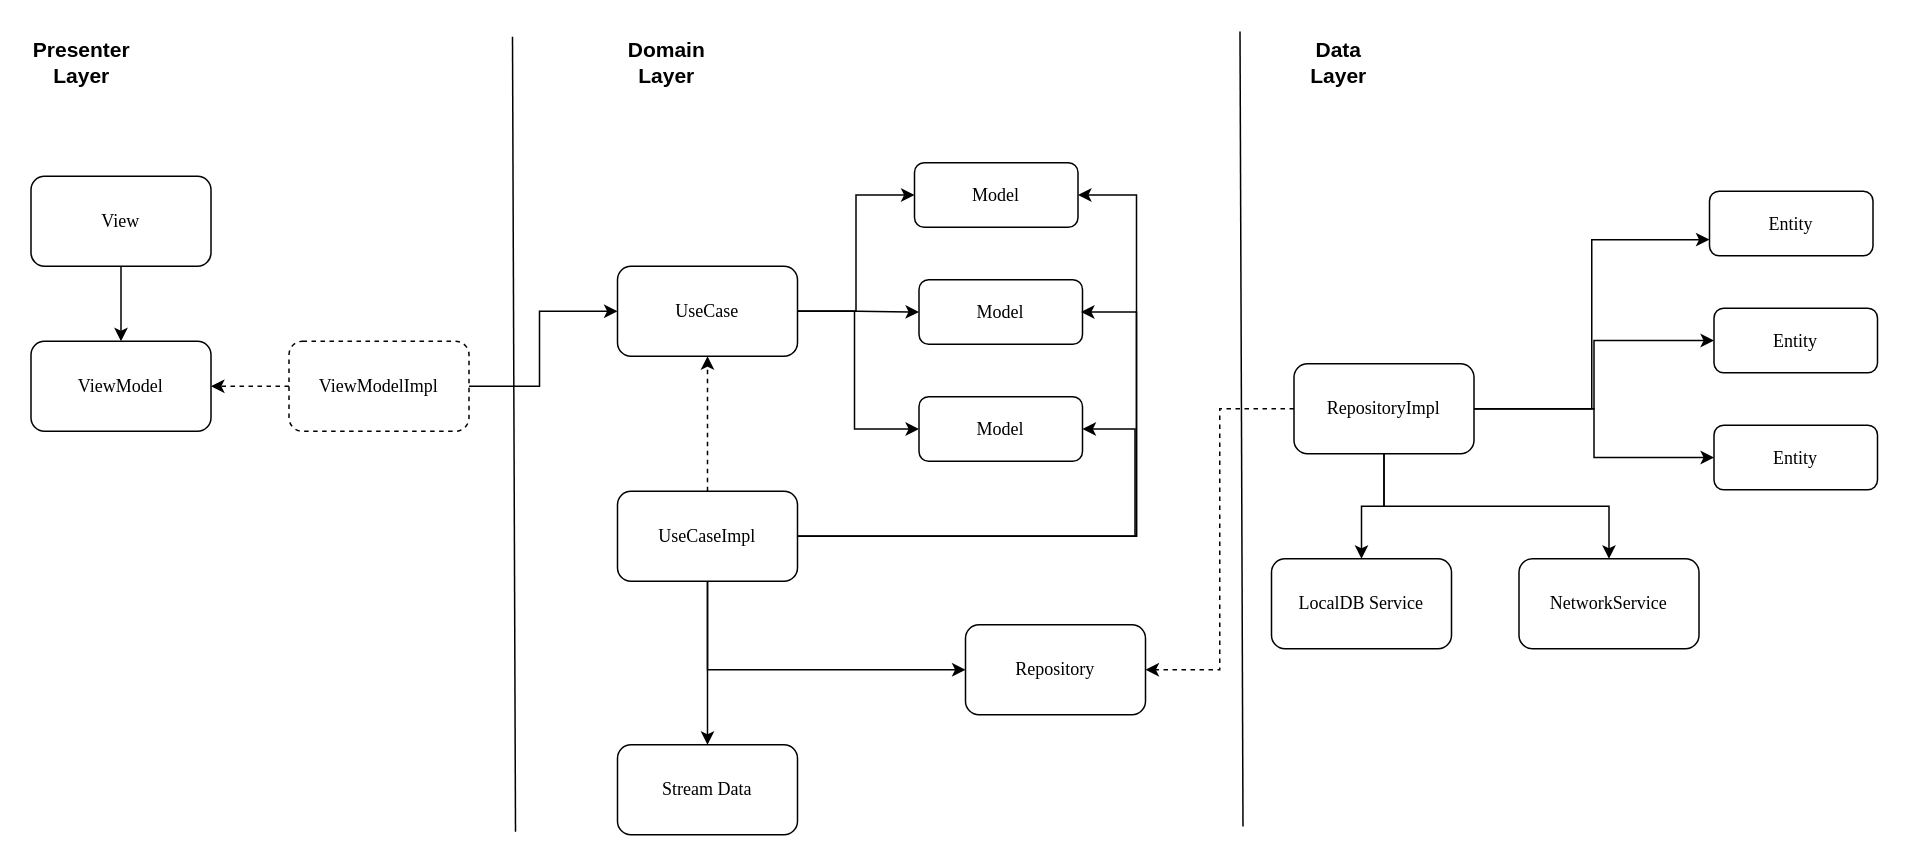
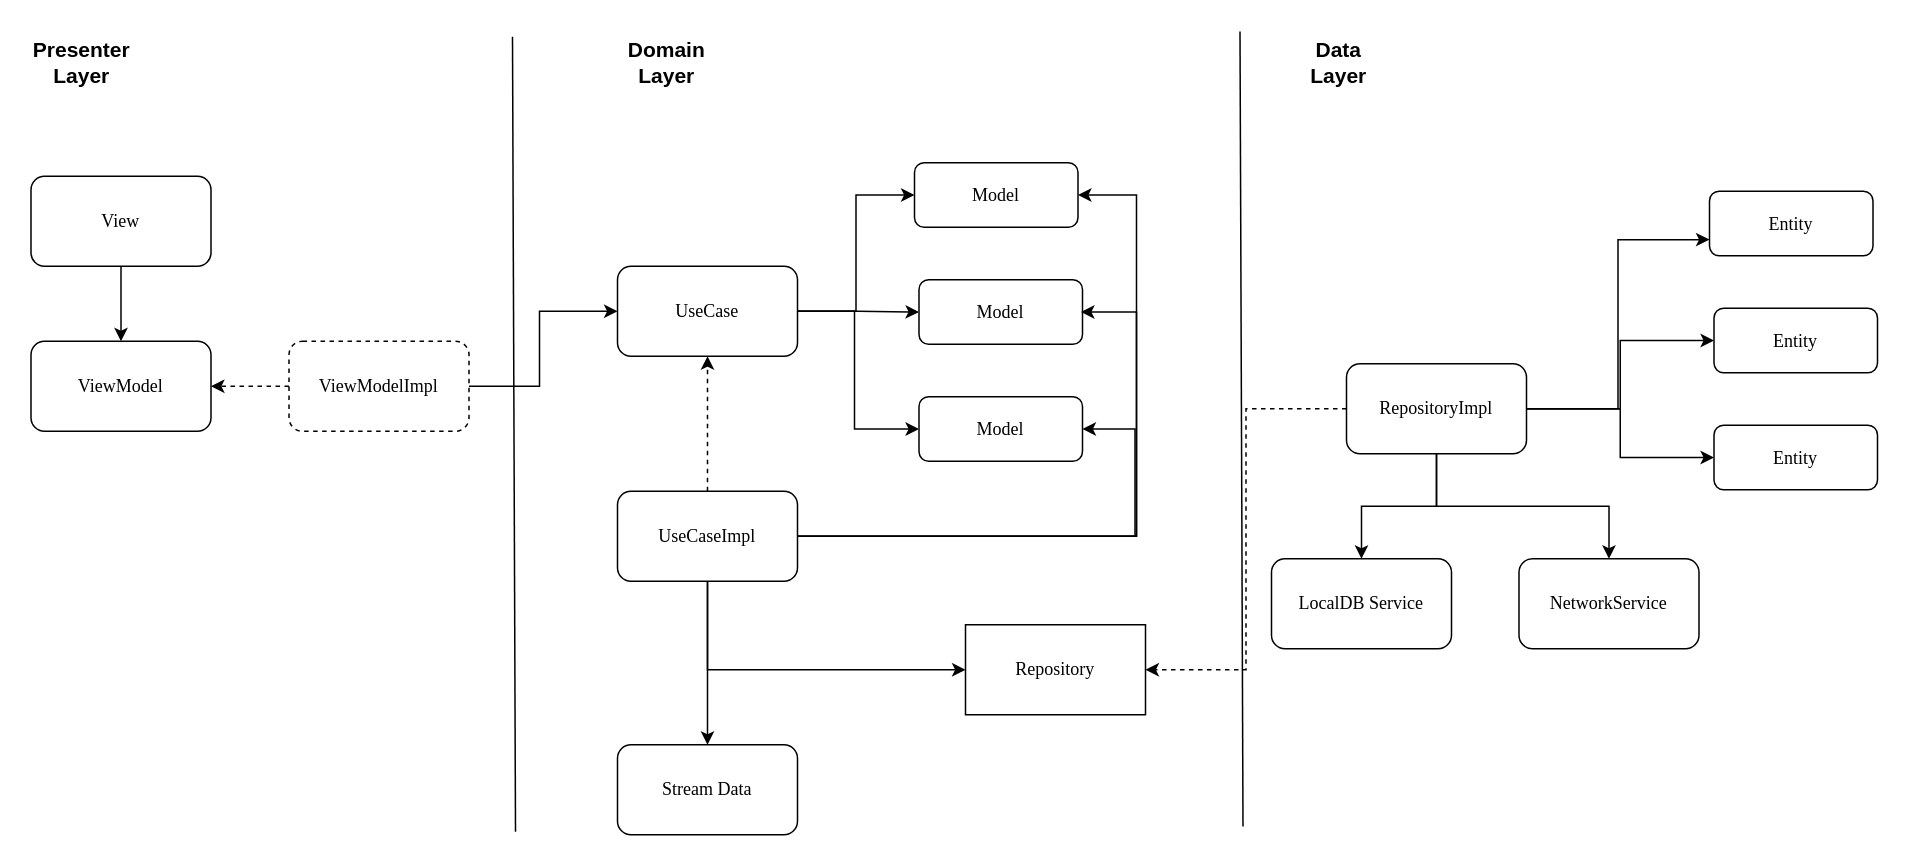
(1384, 409) -> (1436, 409)
(1055, 670) -> (1055, 670)
